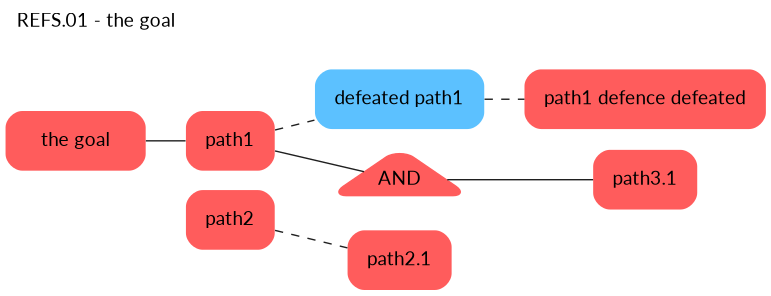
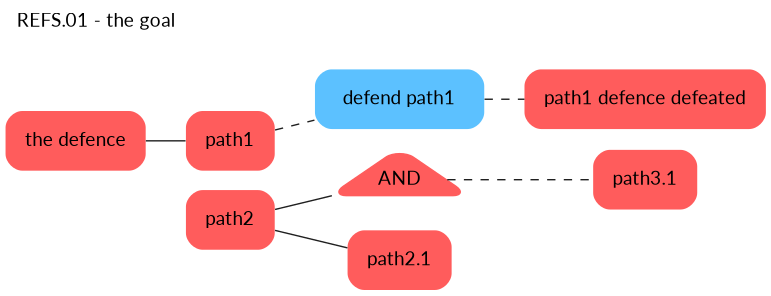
(400, 99) -> (400, 99)
(76, 141) -> (76, 141)
(320, 161) -> (303, 203)
(520, 180) -> (520, 180)
(311, 239) -> (311, 239)
